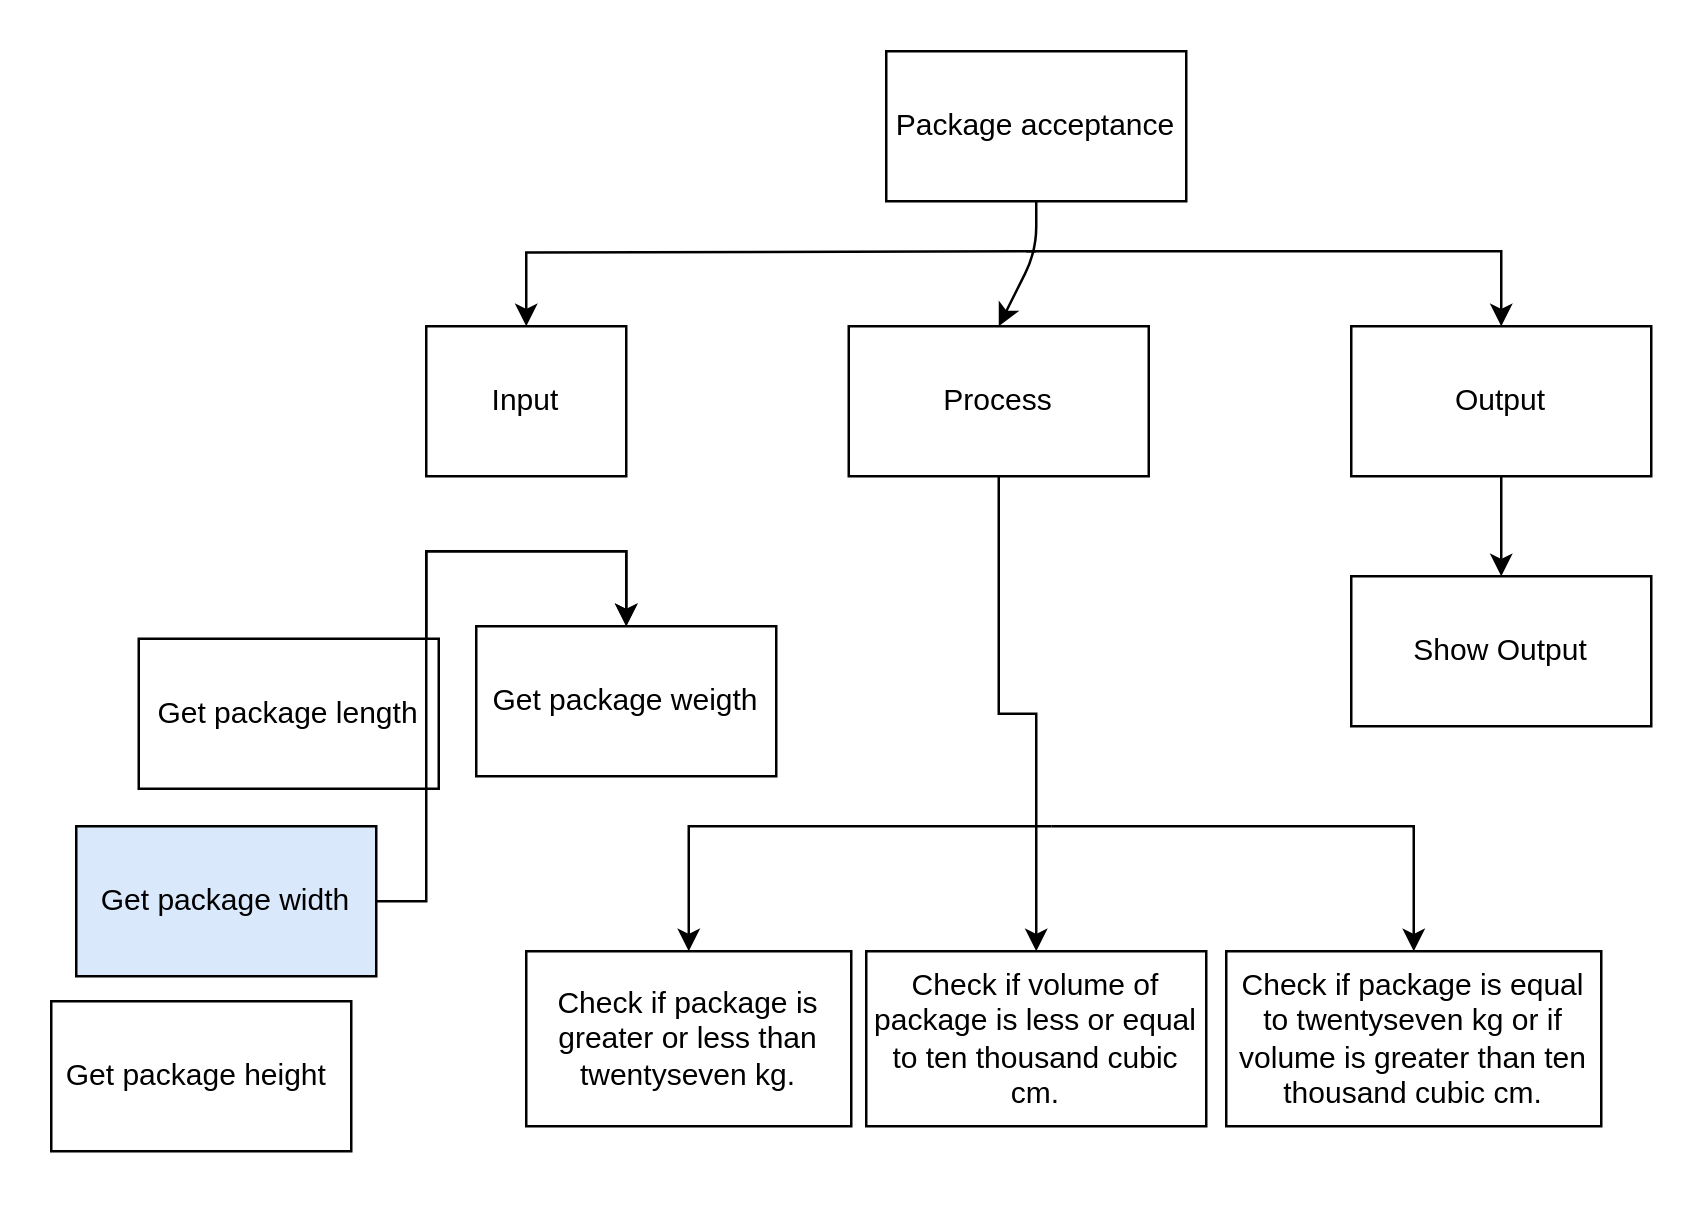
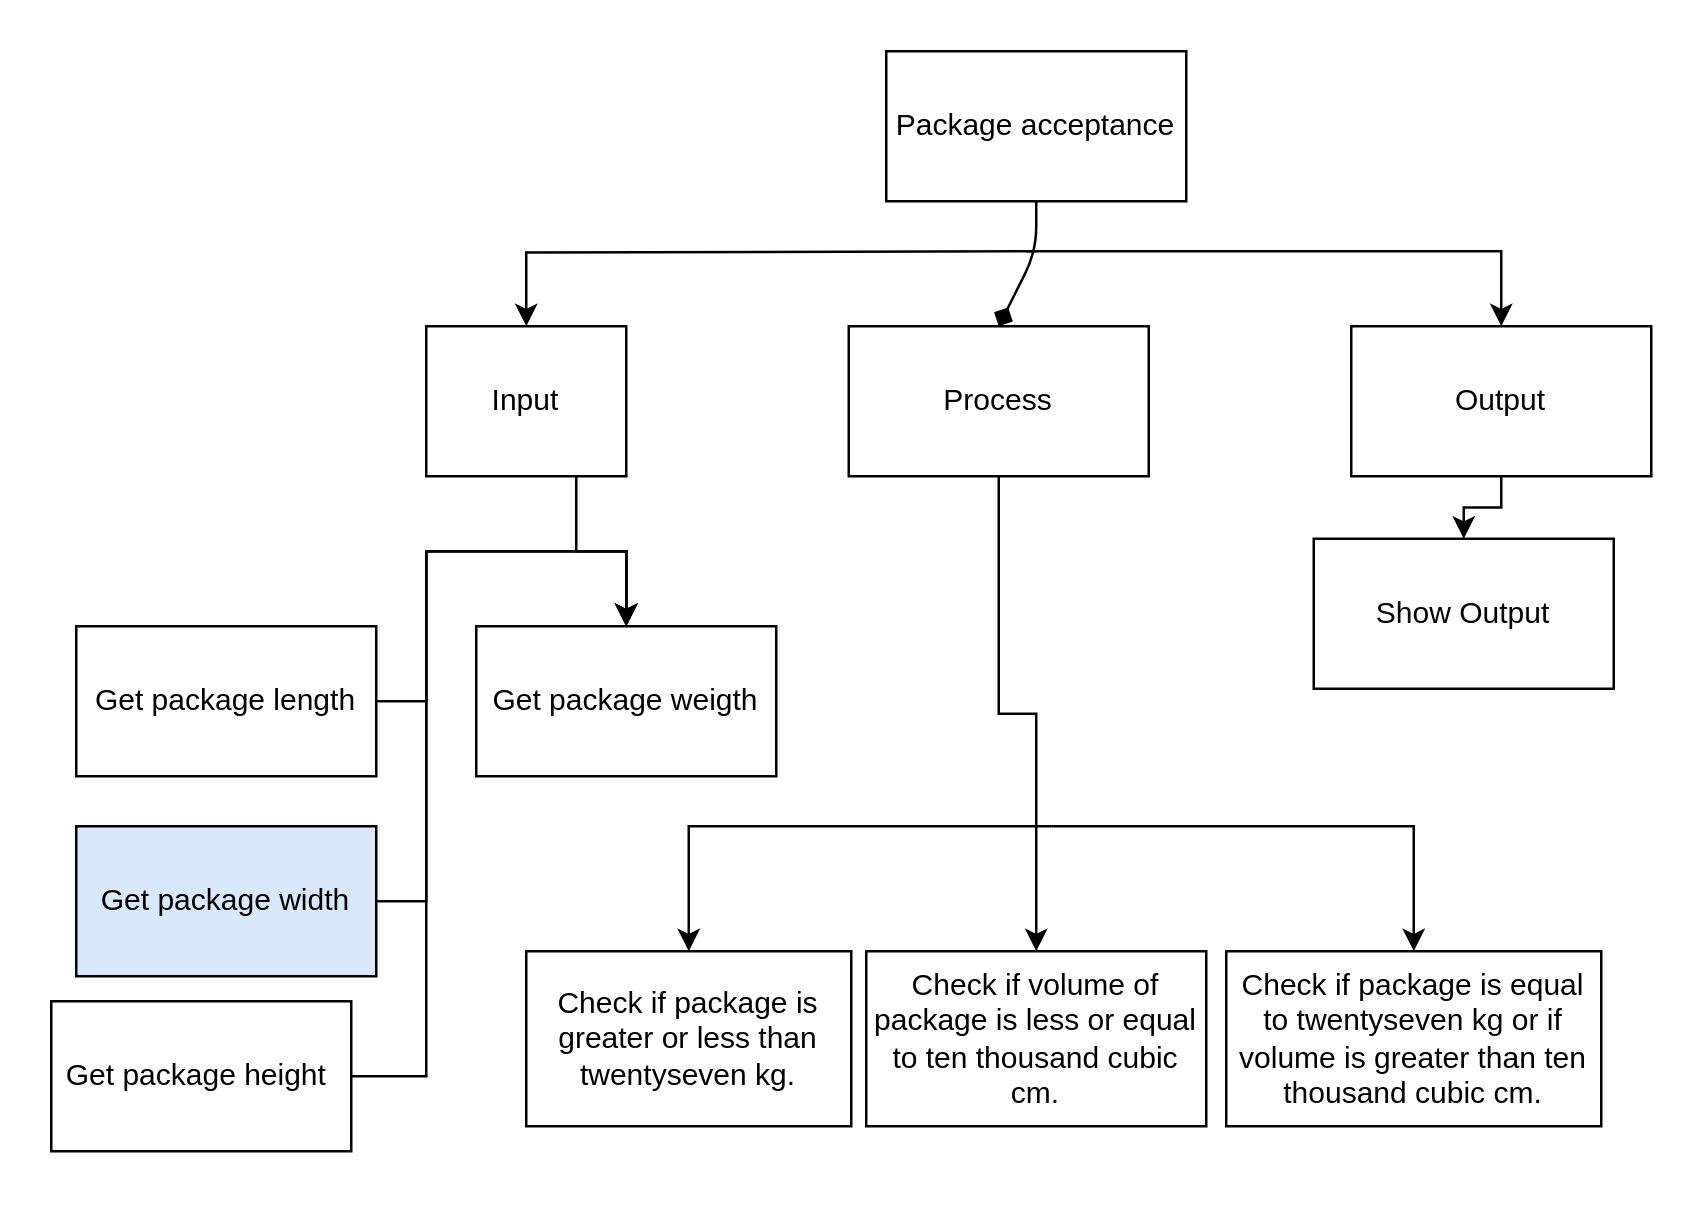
(1007, 309) -> (1008, 308)
none -> (576, 511)
(1501, 651) -> (1464, 614)
(289, 714) -> (226, 701)
none -> (426, 1029)
